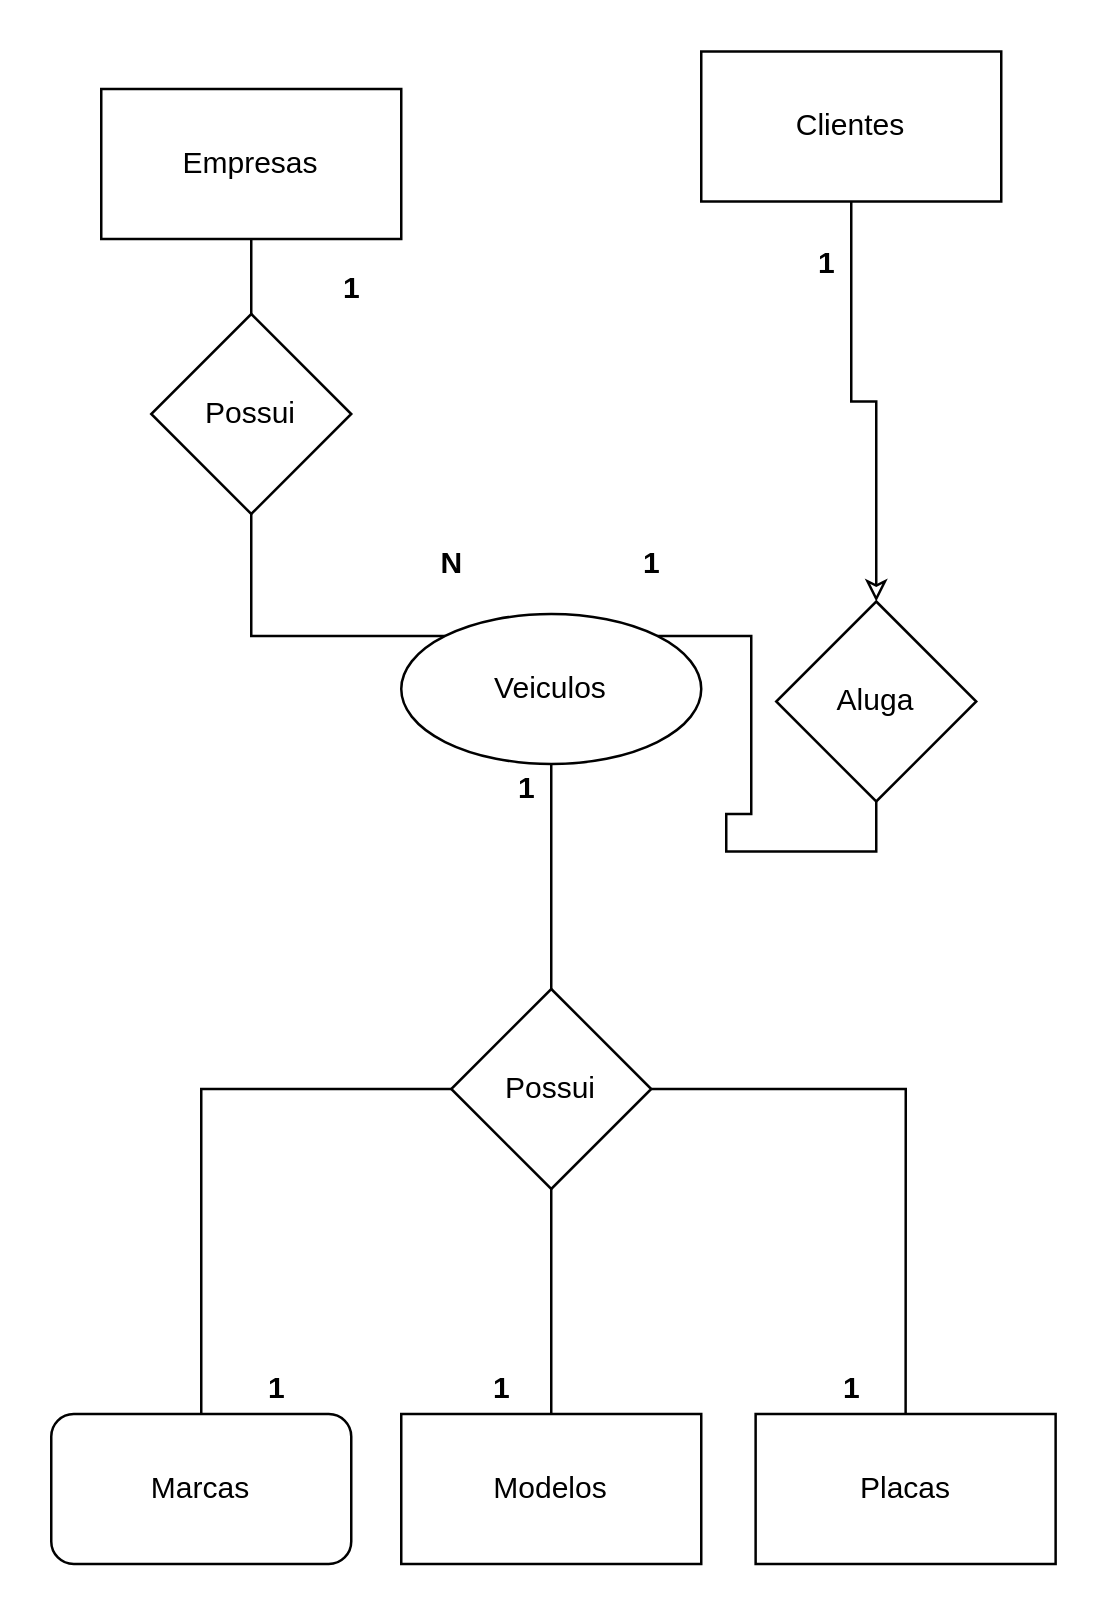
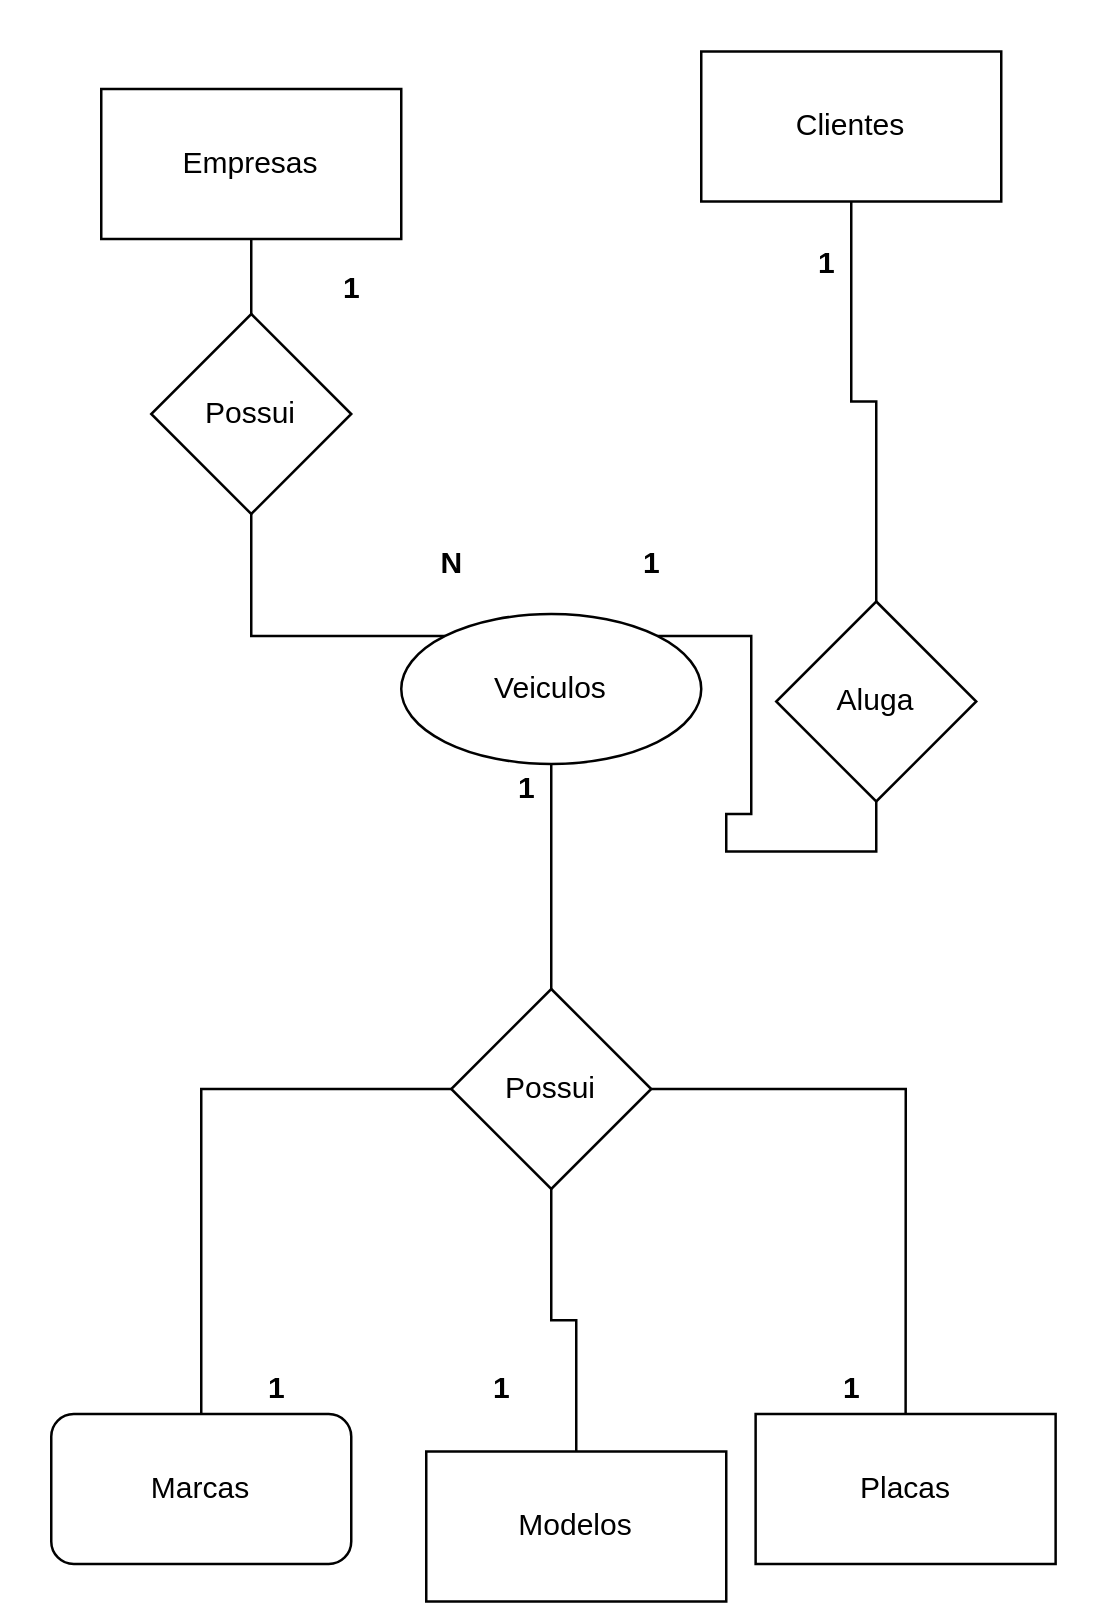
(876, 583) -> (876, 590)
(551, 1489) -> (576, 1526)
